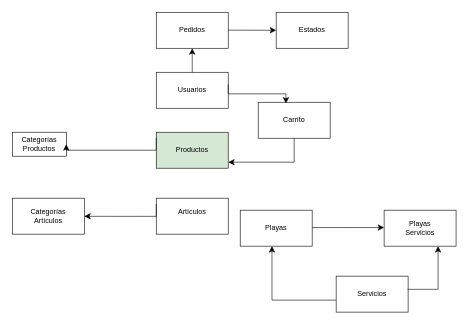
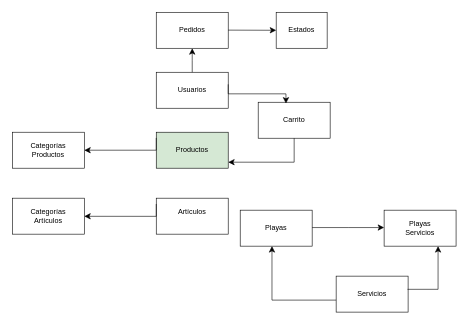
(312, 30) -> (302, 30)
(39, 144) -> (48, 150)
